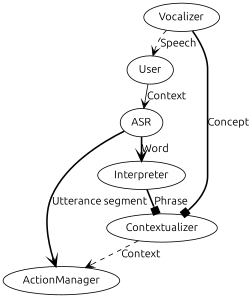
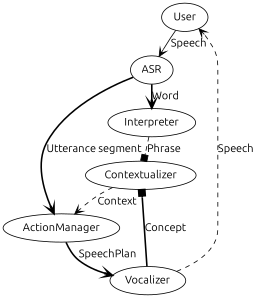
(167, 96) -> (189, 44)
(150, 198) -> (147, 145)
none -> (82, 262)
